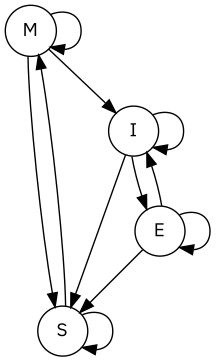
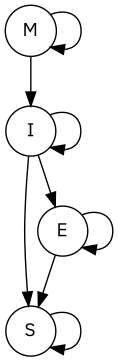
(37, 175) -> none
(157, 186) -> none
(57, 187) -> none
